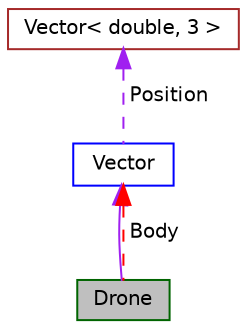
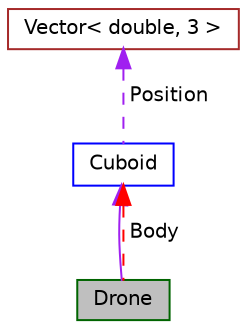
(123, 165) -> (123, 165)
